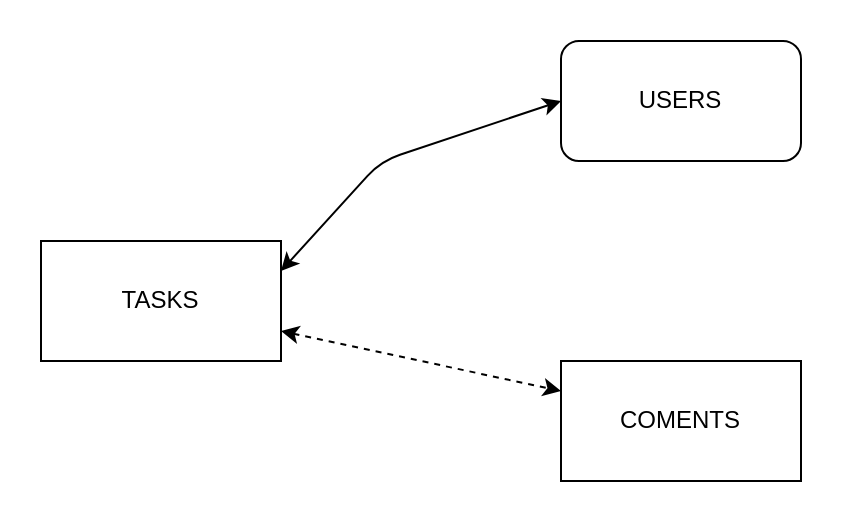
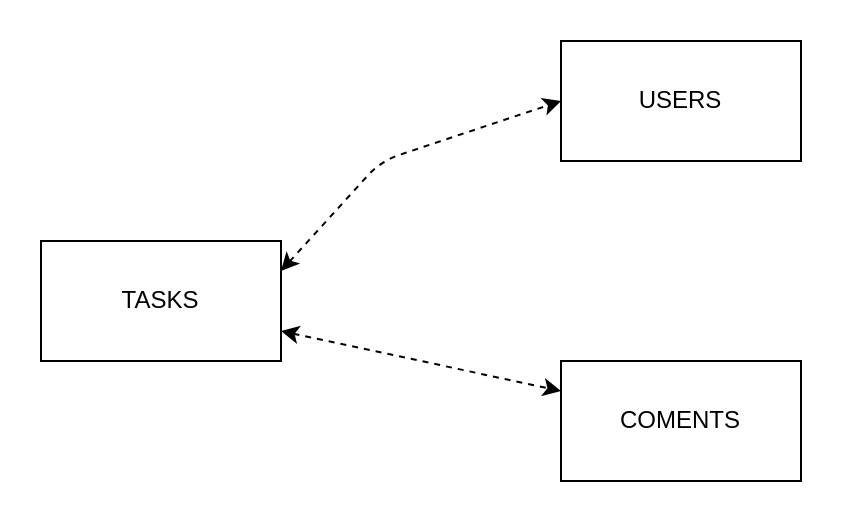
(681, 101) -> (681, 101)
(407, 152) -> (407, 152)
